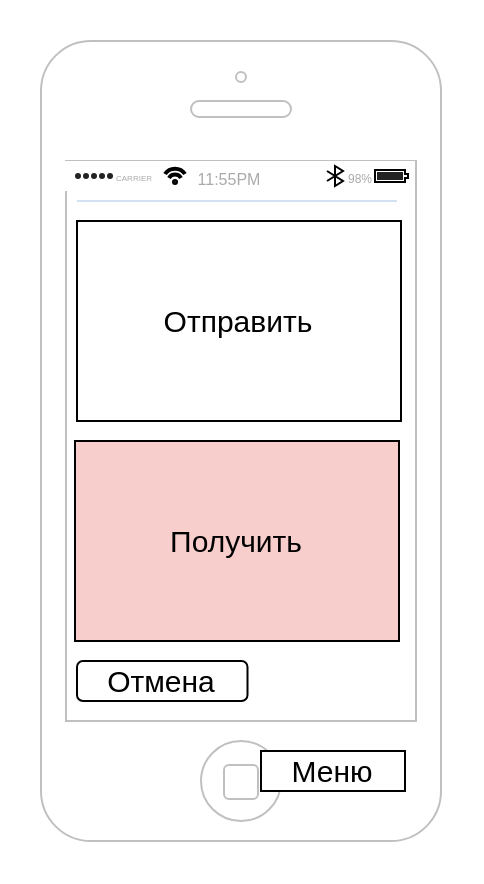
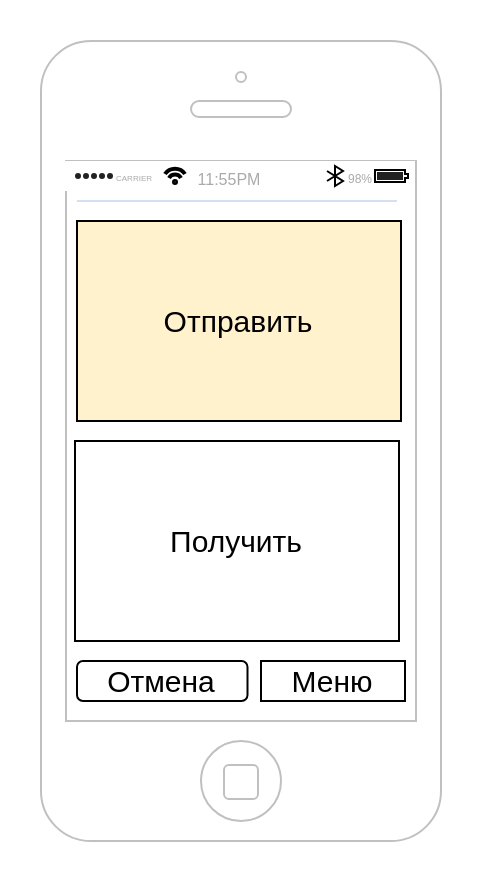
(239, 321) -> (239, 321)
(237, 541) -> (237, 541)
(333, 771) -> (333, 681)
